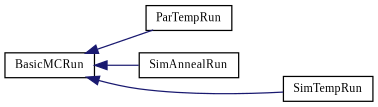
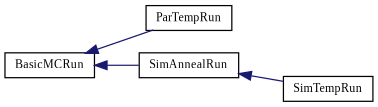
(190, 93) -> (267, 79)
